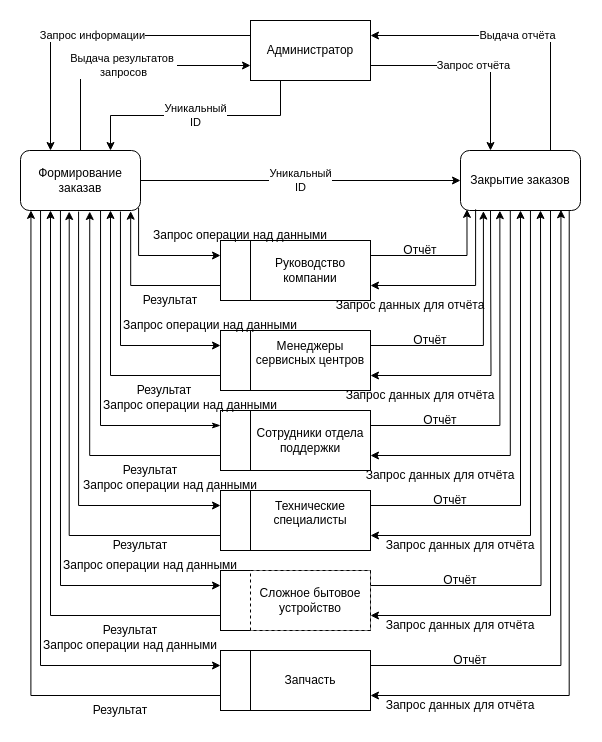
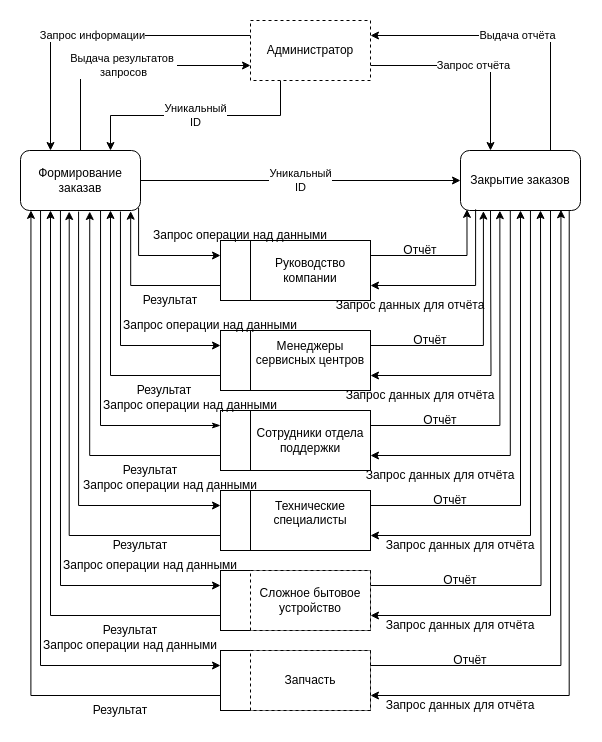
(311, 51) -> (311, 51)
(311, 681) -> (311, 681)
